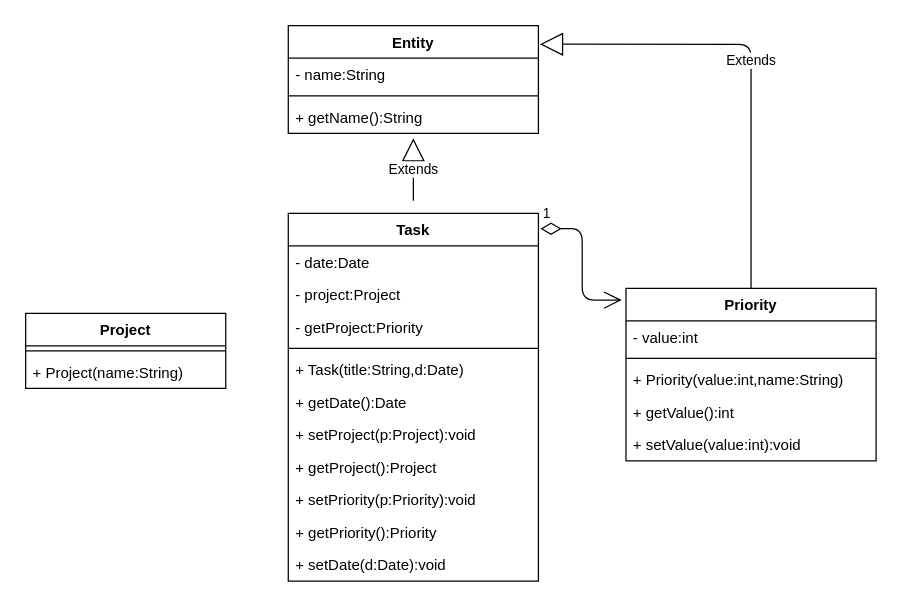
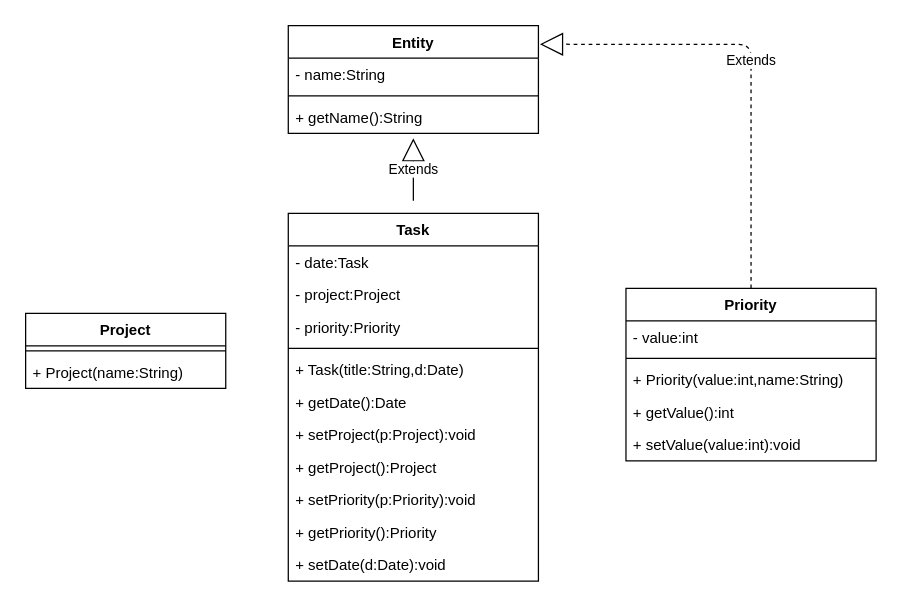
(751, 177) -> (751, 177)
(337, 263) -> (337, 263)
(582, 271) -> none
(375, 328) -> (363, 328)
